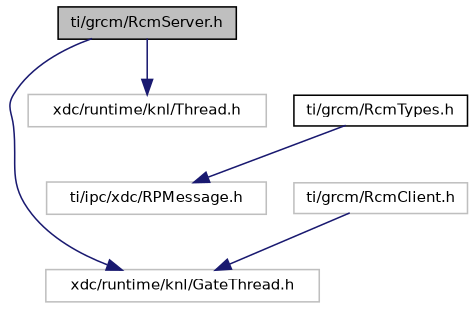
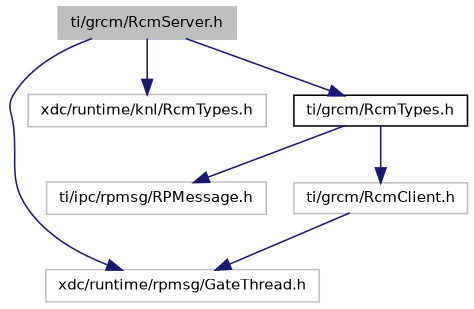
(147, 23) -> (147, 23)
none -> (258, 65)
(147, 111) -> (147, 111)
none -> (381, 147)
(156, 198) -> (156, 198)
(183, 286) -> (183, 286)
